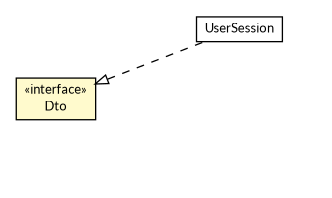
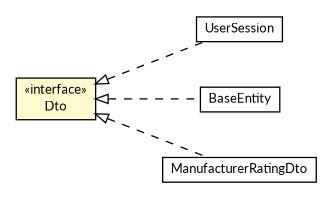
none -> (239, 99)
none -> (239, 169)
